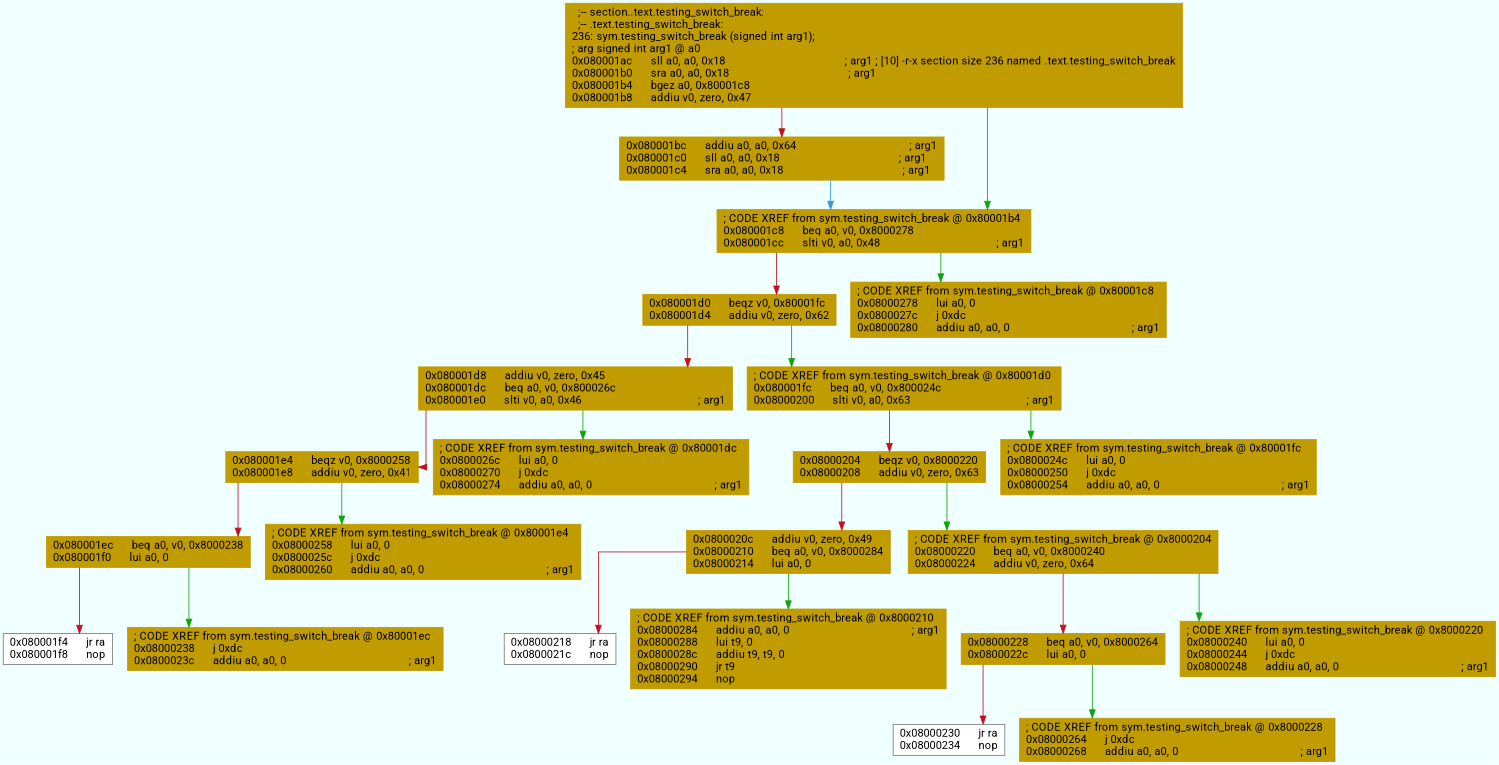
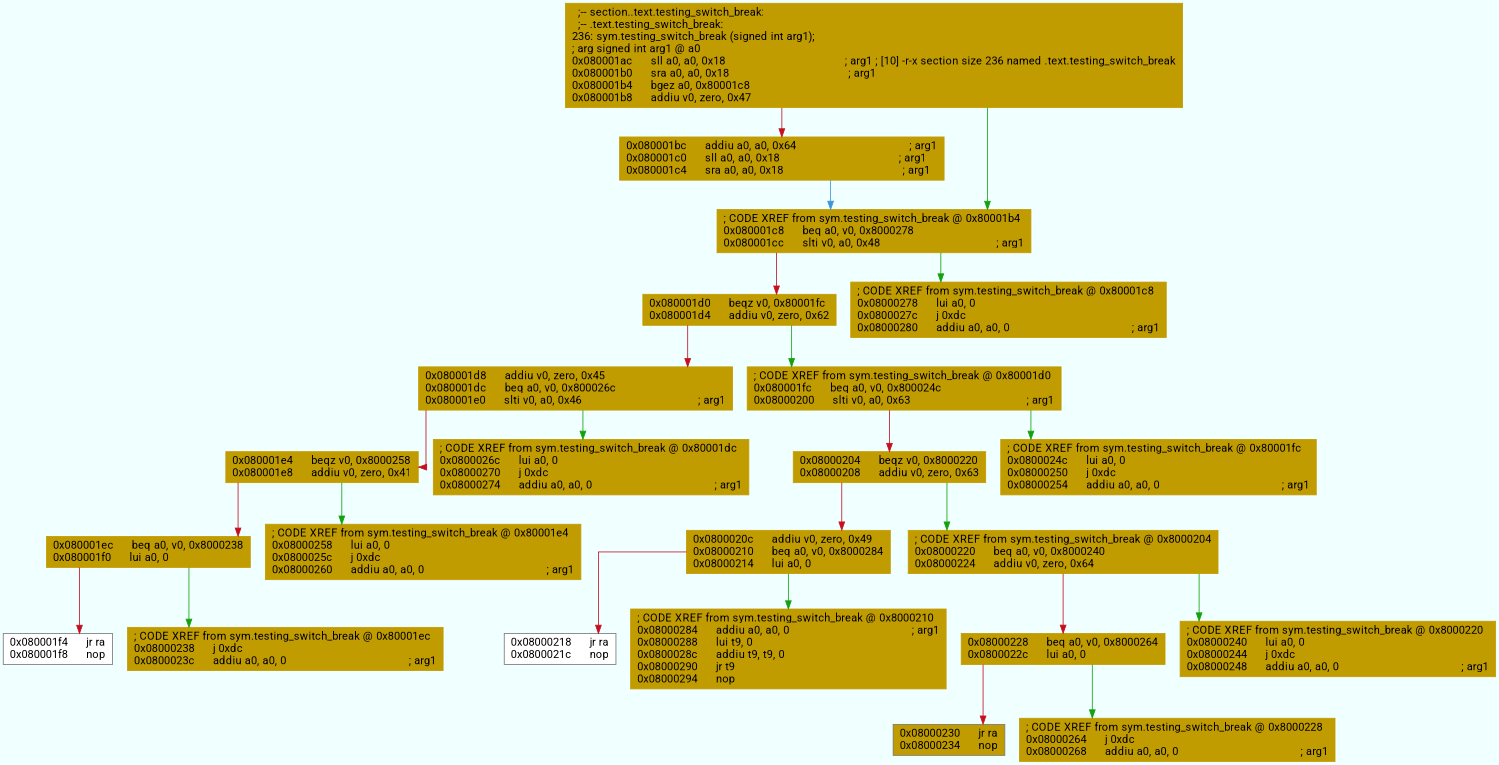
(949, 740) -> (949, 740)
